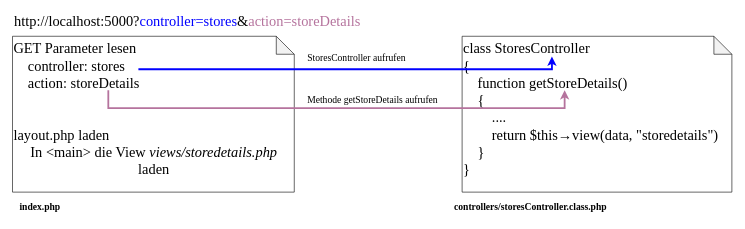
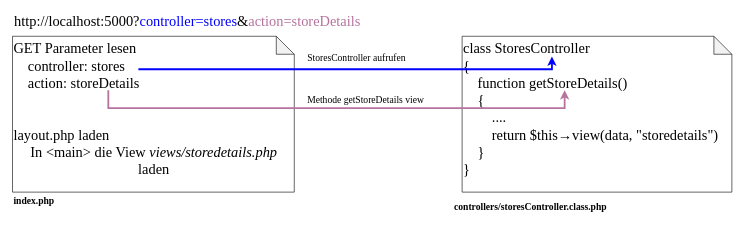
(388, 106) -> (377, 100)
(75, 207) -> (69, 201)
